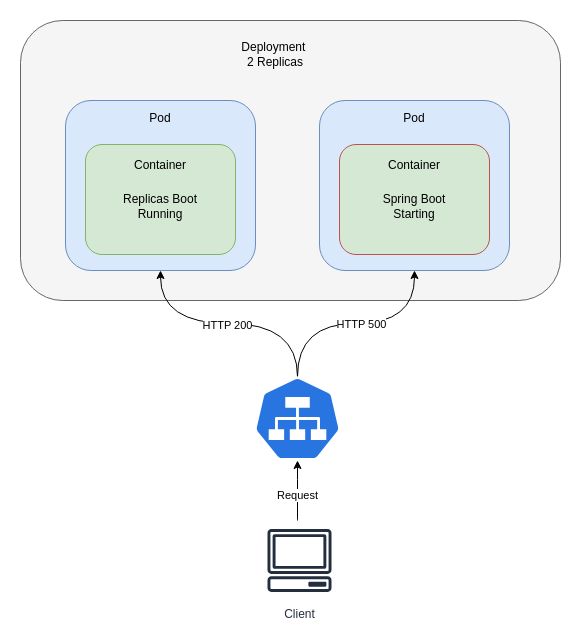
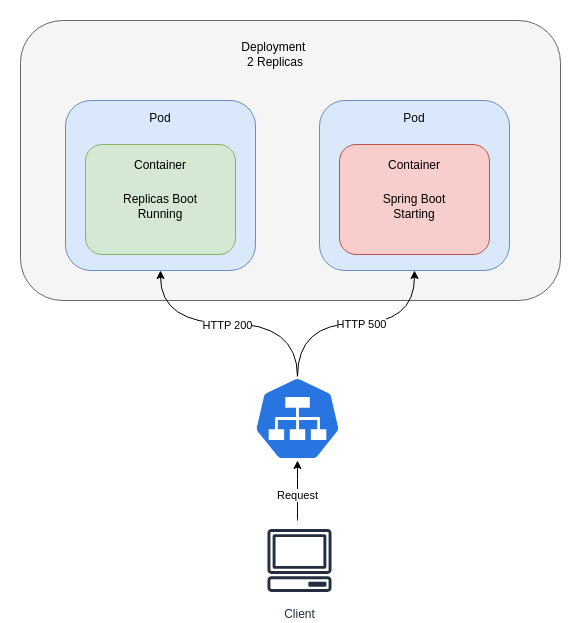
(415, 200) -> (415, 200)
